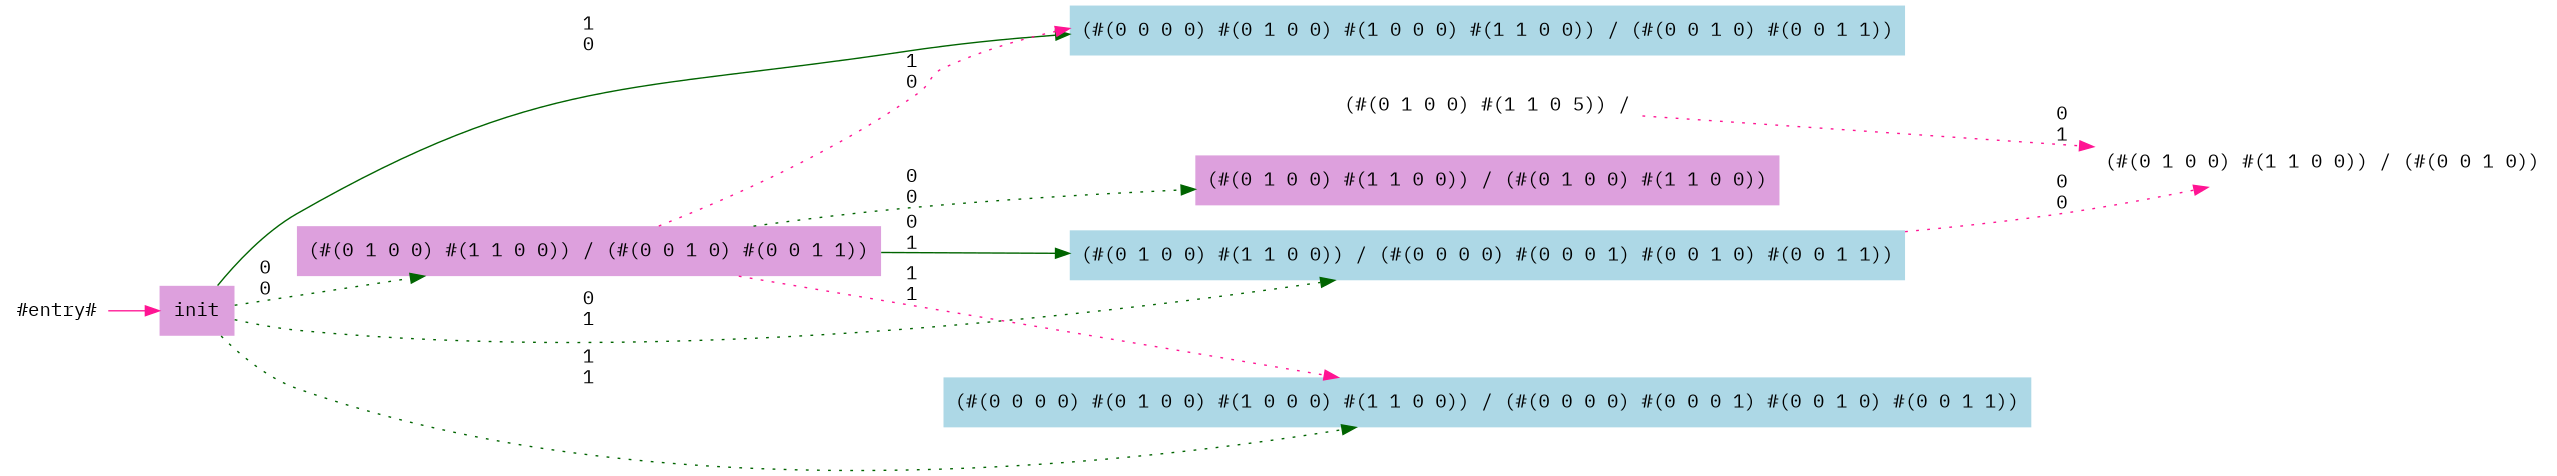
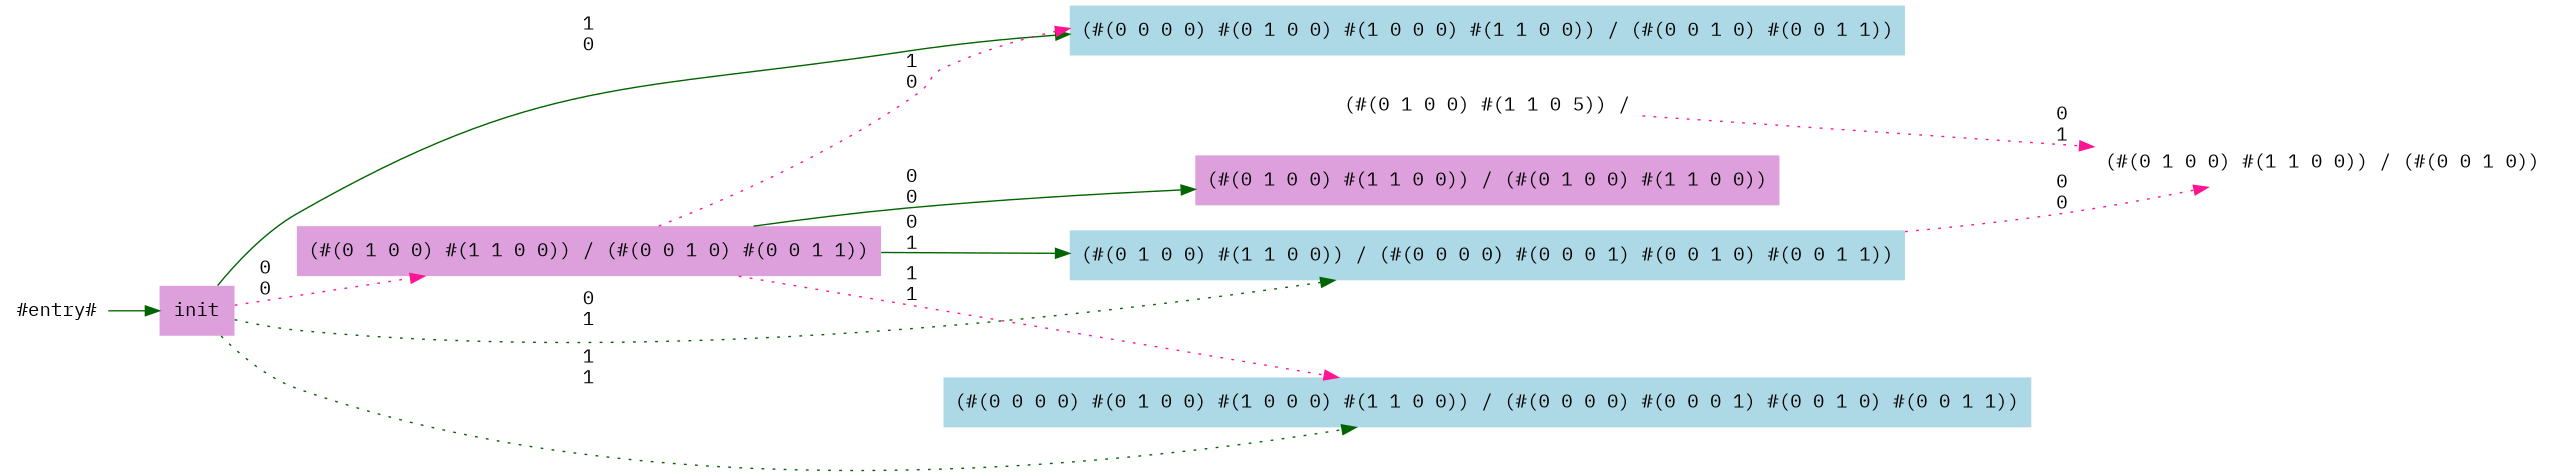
(967, 203) -> (967, 203)
(322, 292) -> (322, 292)
(127, 311) -> (127, 311)
